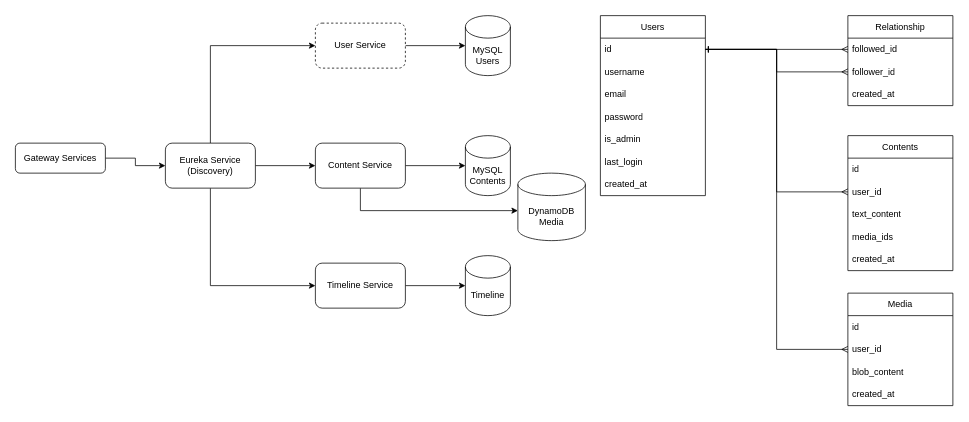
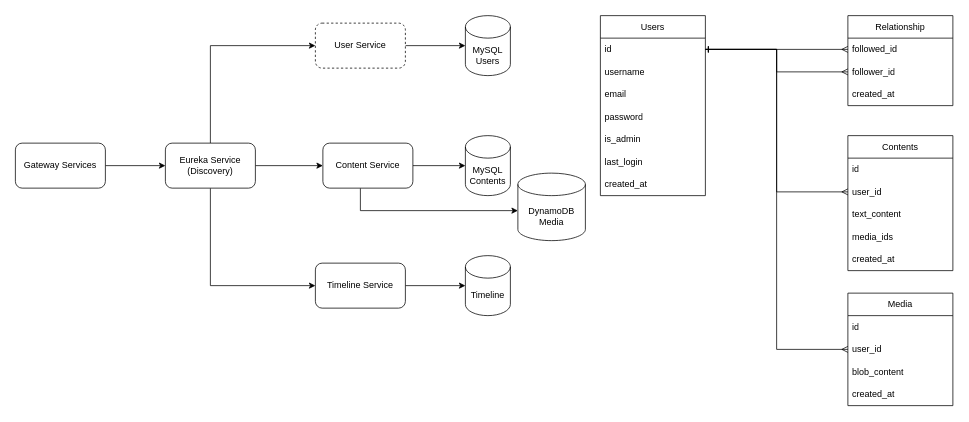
(60, 158) -> (60, 165)
(360, 165) -> (368, 165)
